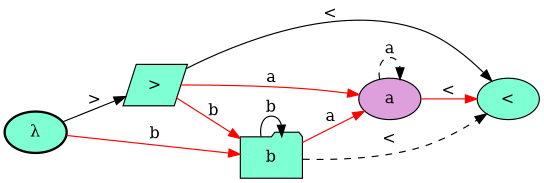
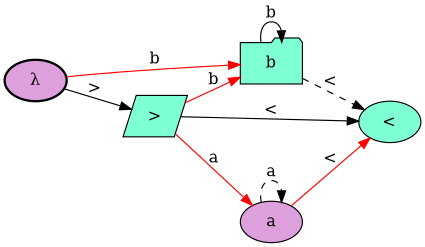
(328, 129) -> none
(36, 132) -> (36, 80)
